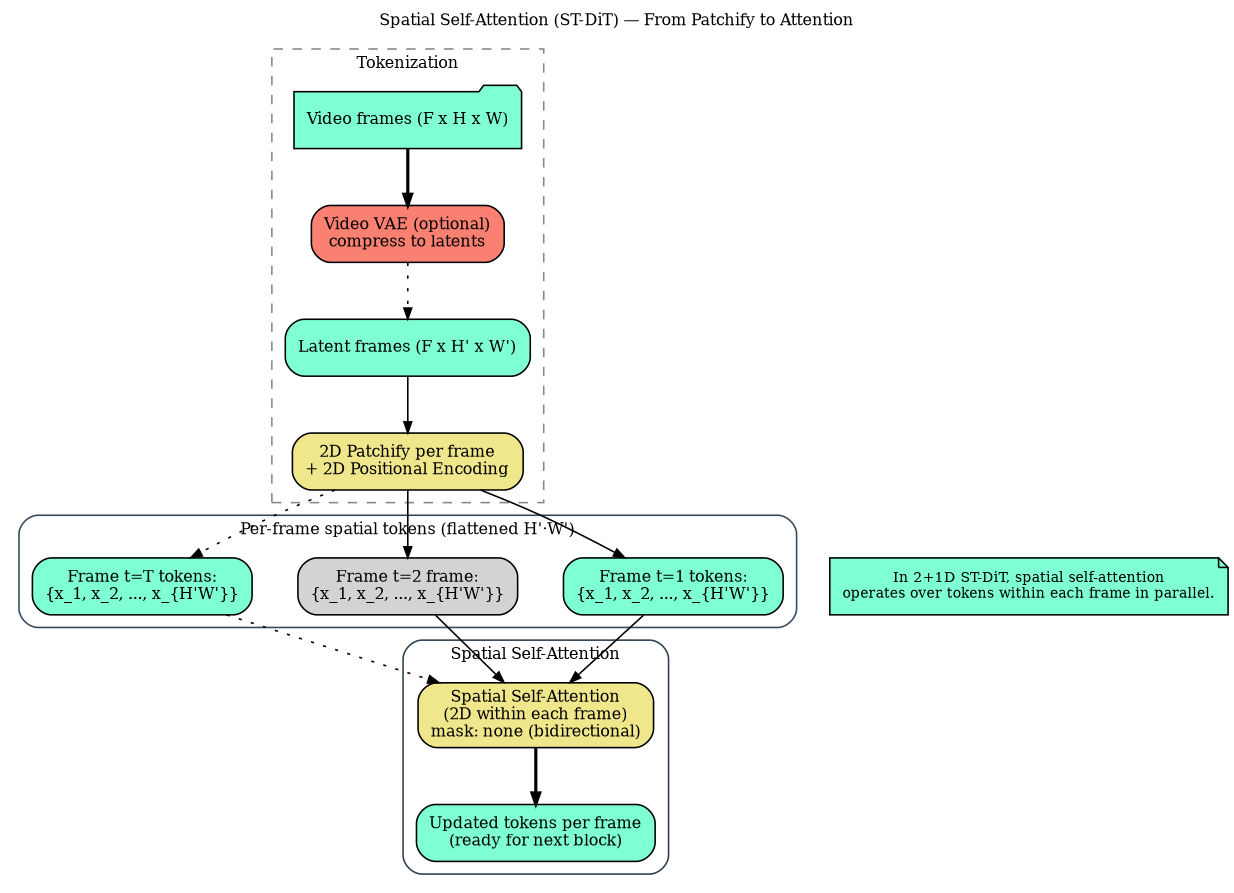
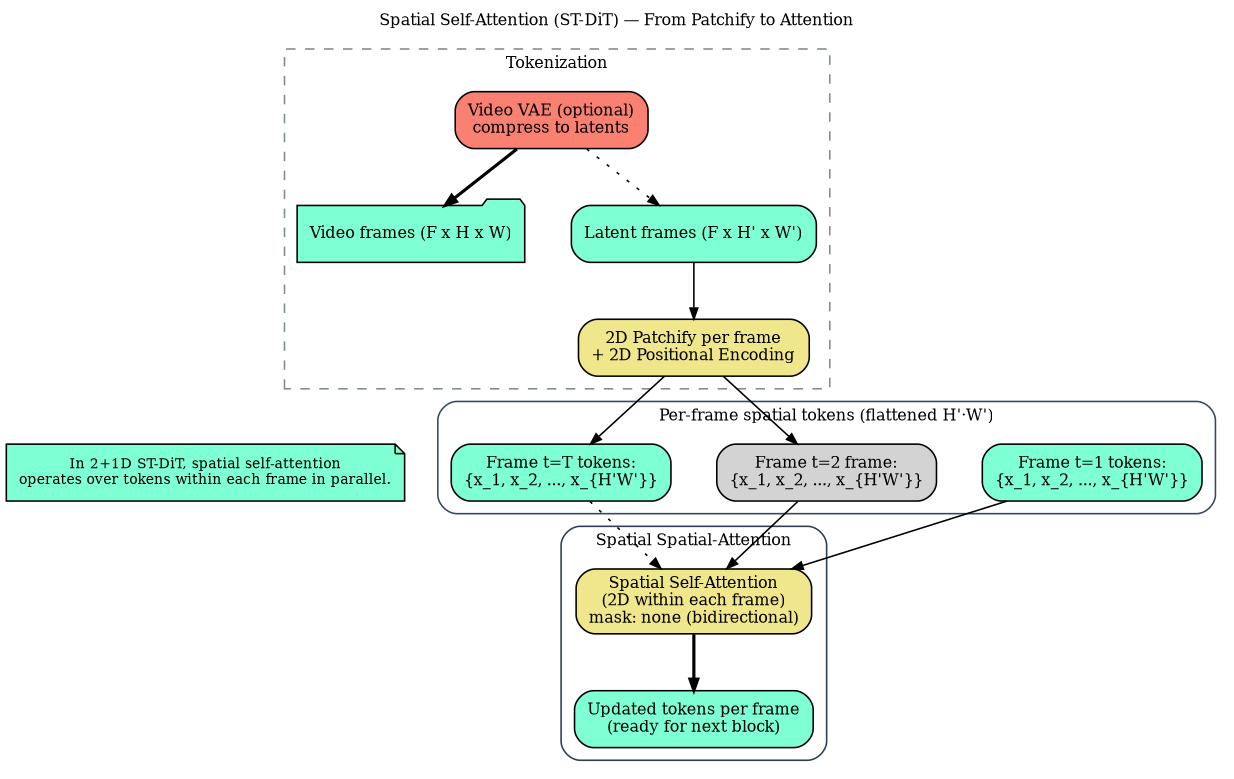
(408, 171) -> (486, 174)
(254, 525) -> (625, 412)
(562, 525) -> none
(536, 655) -> (694, 541)
